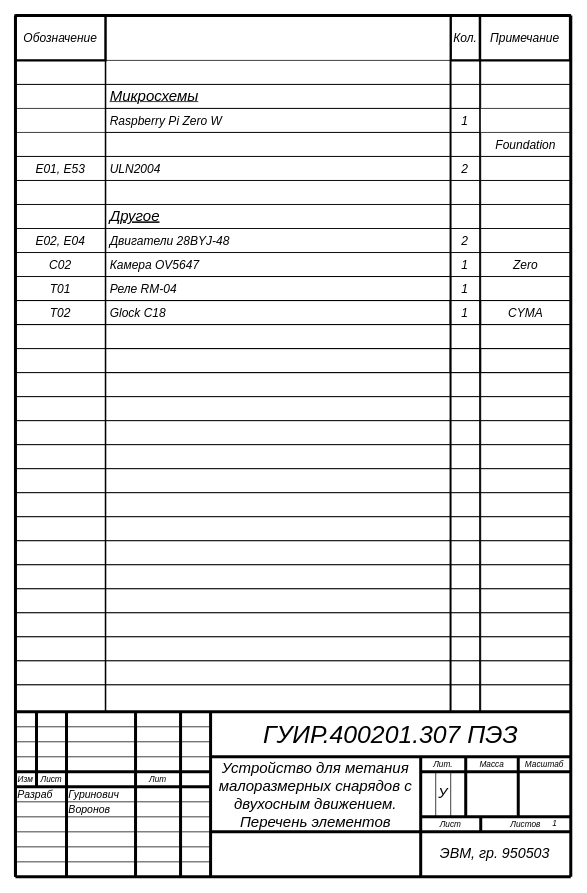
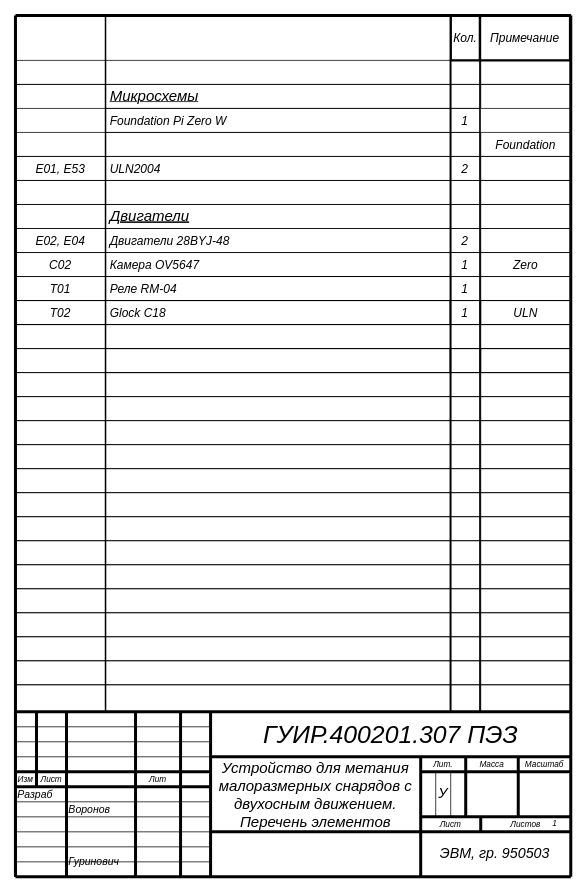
(60, 38) -> none
(167, 120) -> (169, 120)
(130, 216) -> (140, 216)
(525, 312) -> (525, 312)
(101, 794) -> (101, 861)
